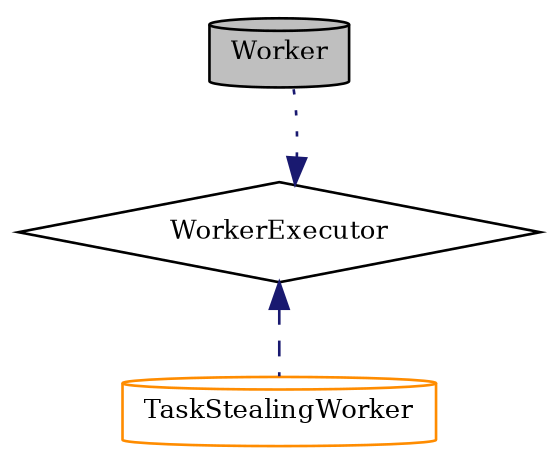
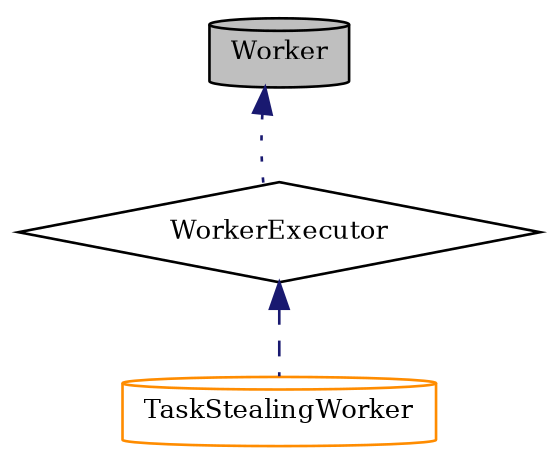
(297, 122) -> (262, 149)
